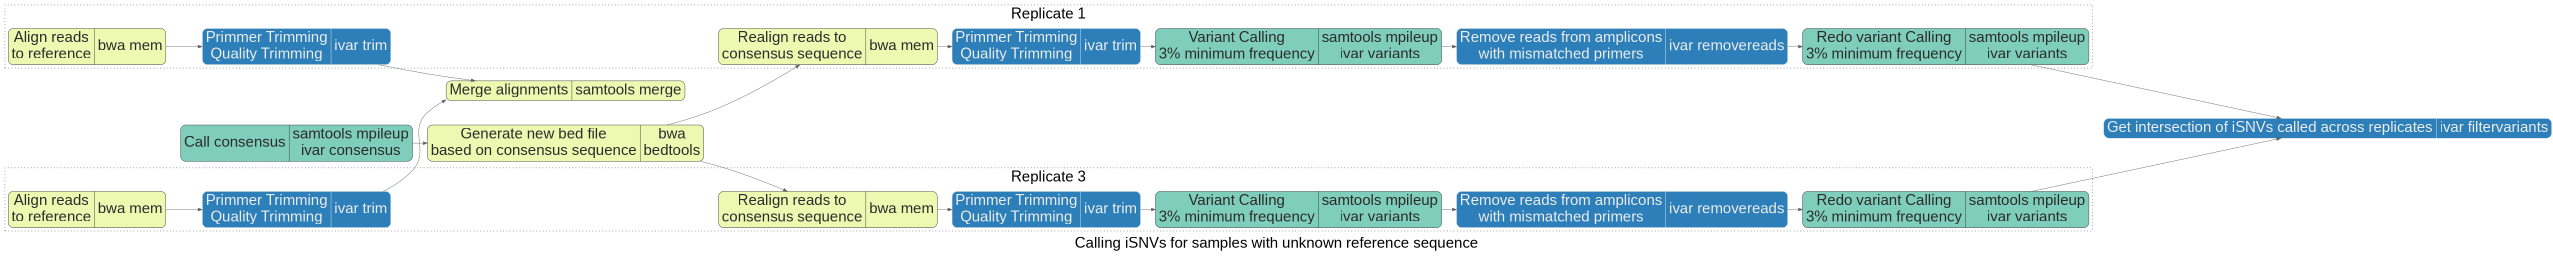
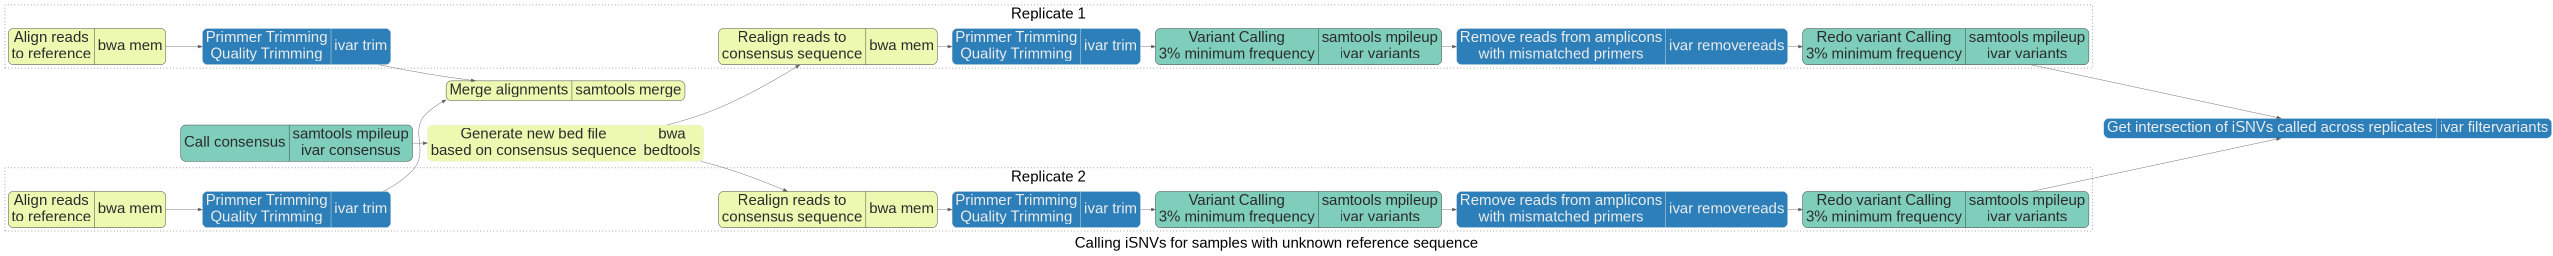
(566, 143) -> (566, 143)
(1049, 178) -> (1049, 178)
